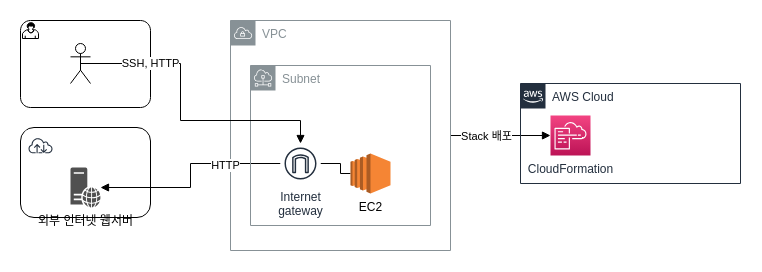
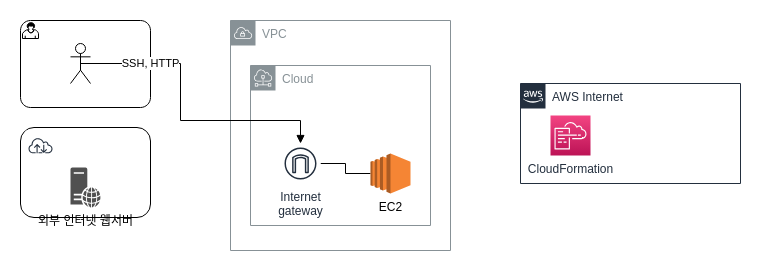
(303, 80) -> (298, 80)
(580, 98) -> (591, 98)
(497, 136) -> none
(191, 171) -> none
(371, 174) -> (391, 174)
